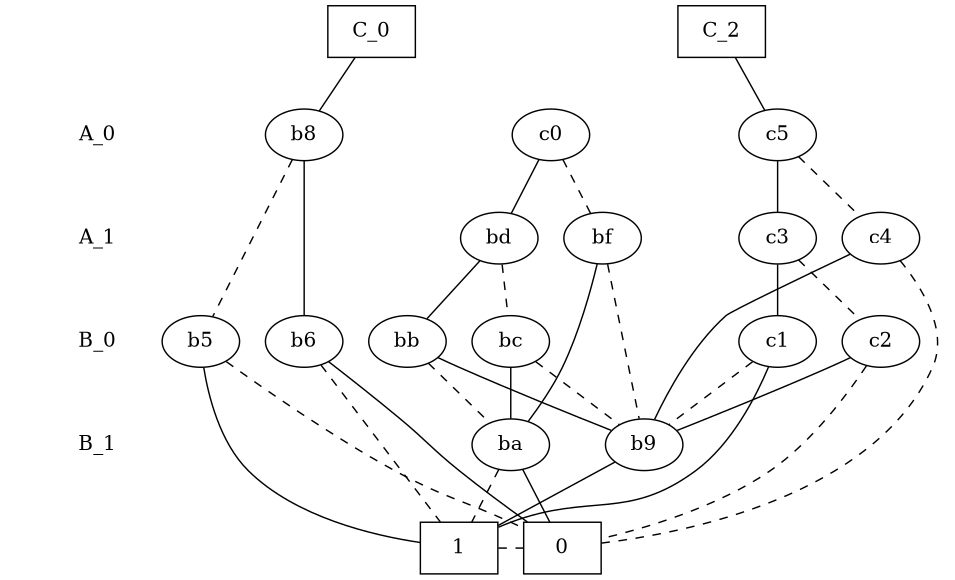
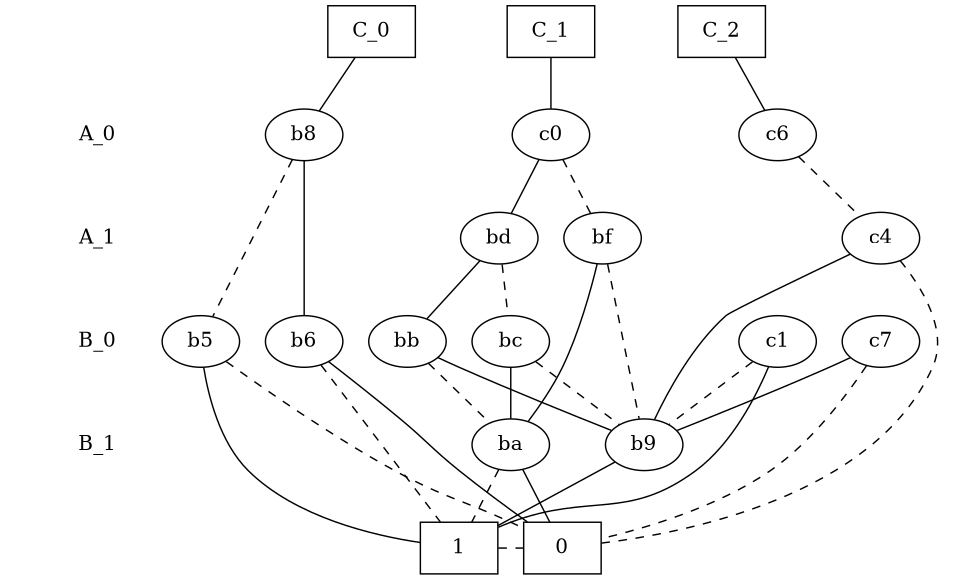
none -> (551, 32)
(778, 135) -> (778, 135)
(778, 238) -> none
(881, 341) -> (881, 341)
